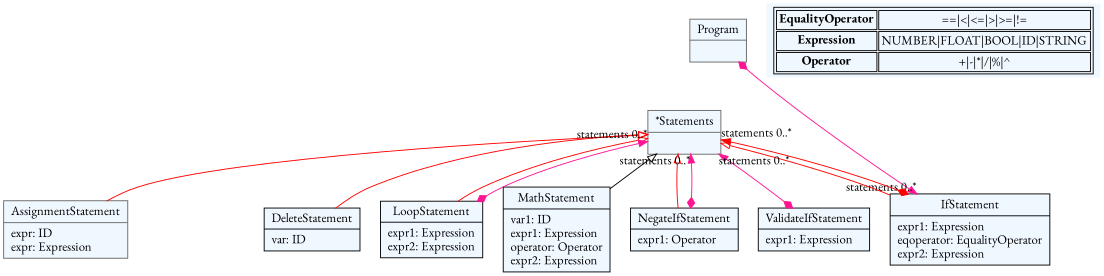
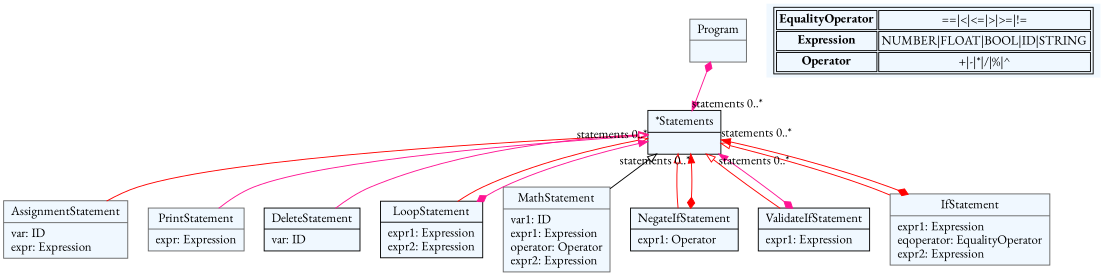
(827, 131) -> (701, 87)
(684, 132) -> (684, 132)
(482, 154) -> (474, 156)
(692, 180) -> (692, 180)
none -> (747, 184)
none -> (196, 229)
(557, 229) -> (557, 229)
(970, 229) -> (970, 229)
(32, 233) -> (28, 233)
